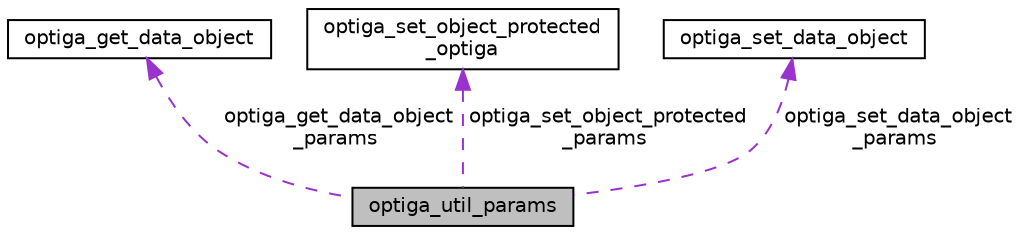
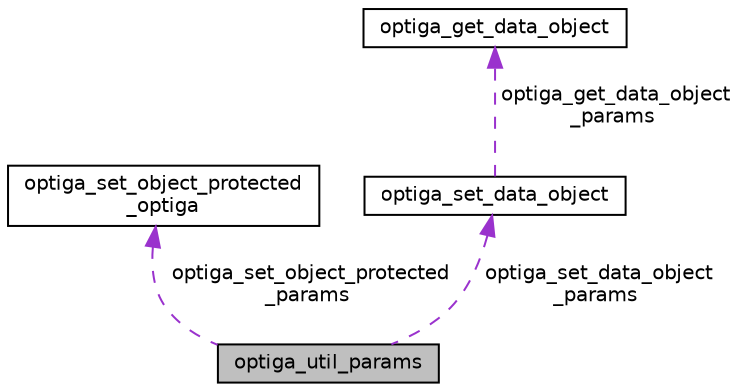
(238, 162) -> (495, 122)
